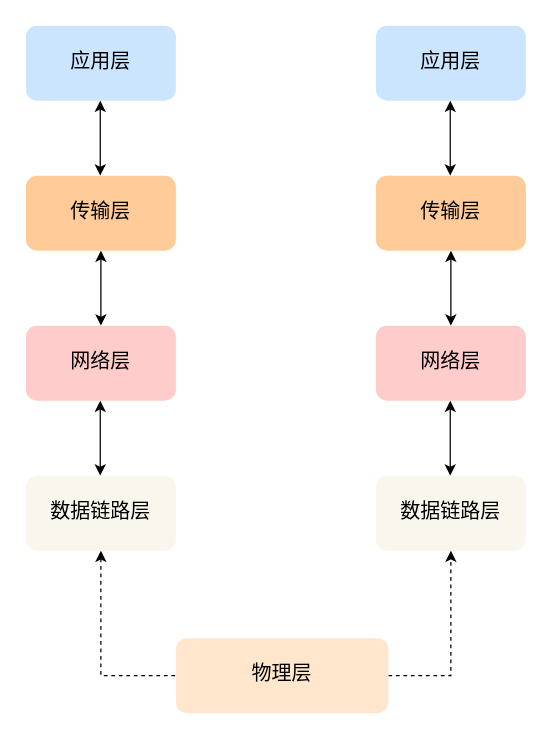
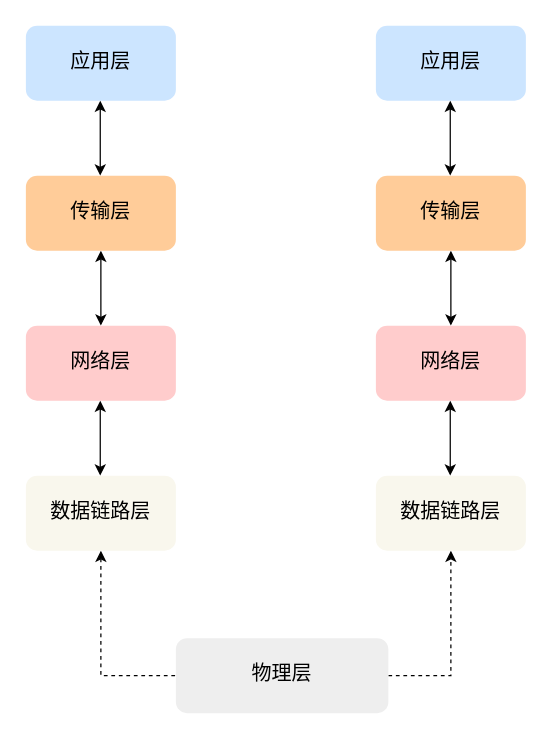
(282, 676) -> (282, 676)
